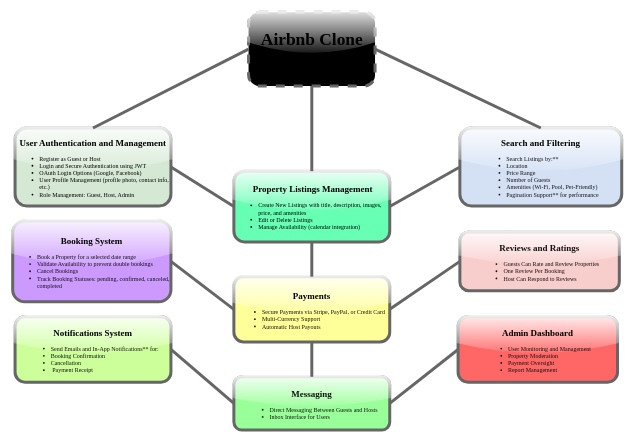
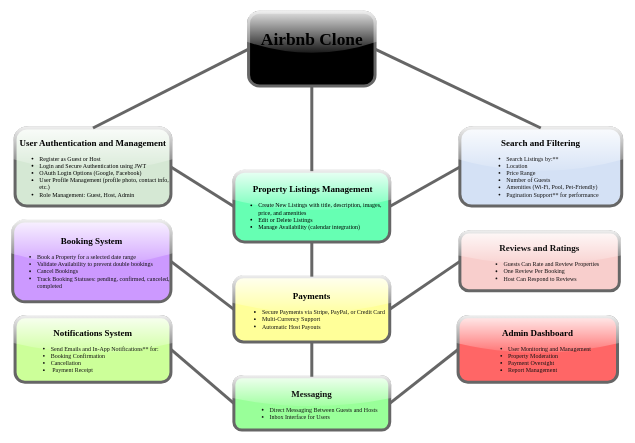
(312, 49) -> (312, 49)
